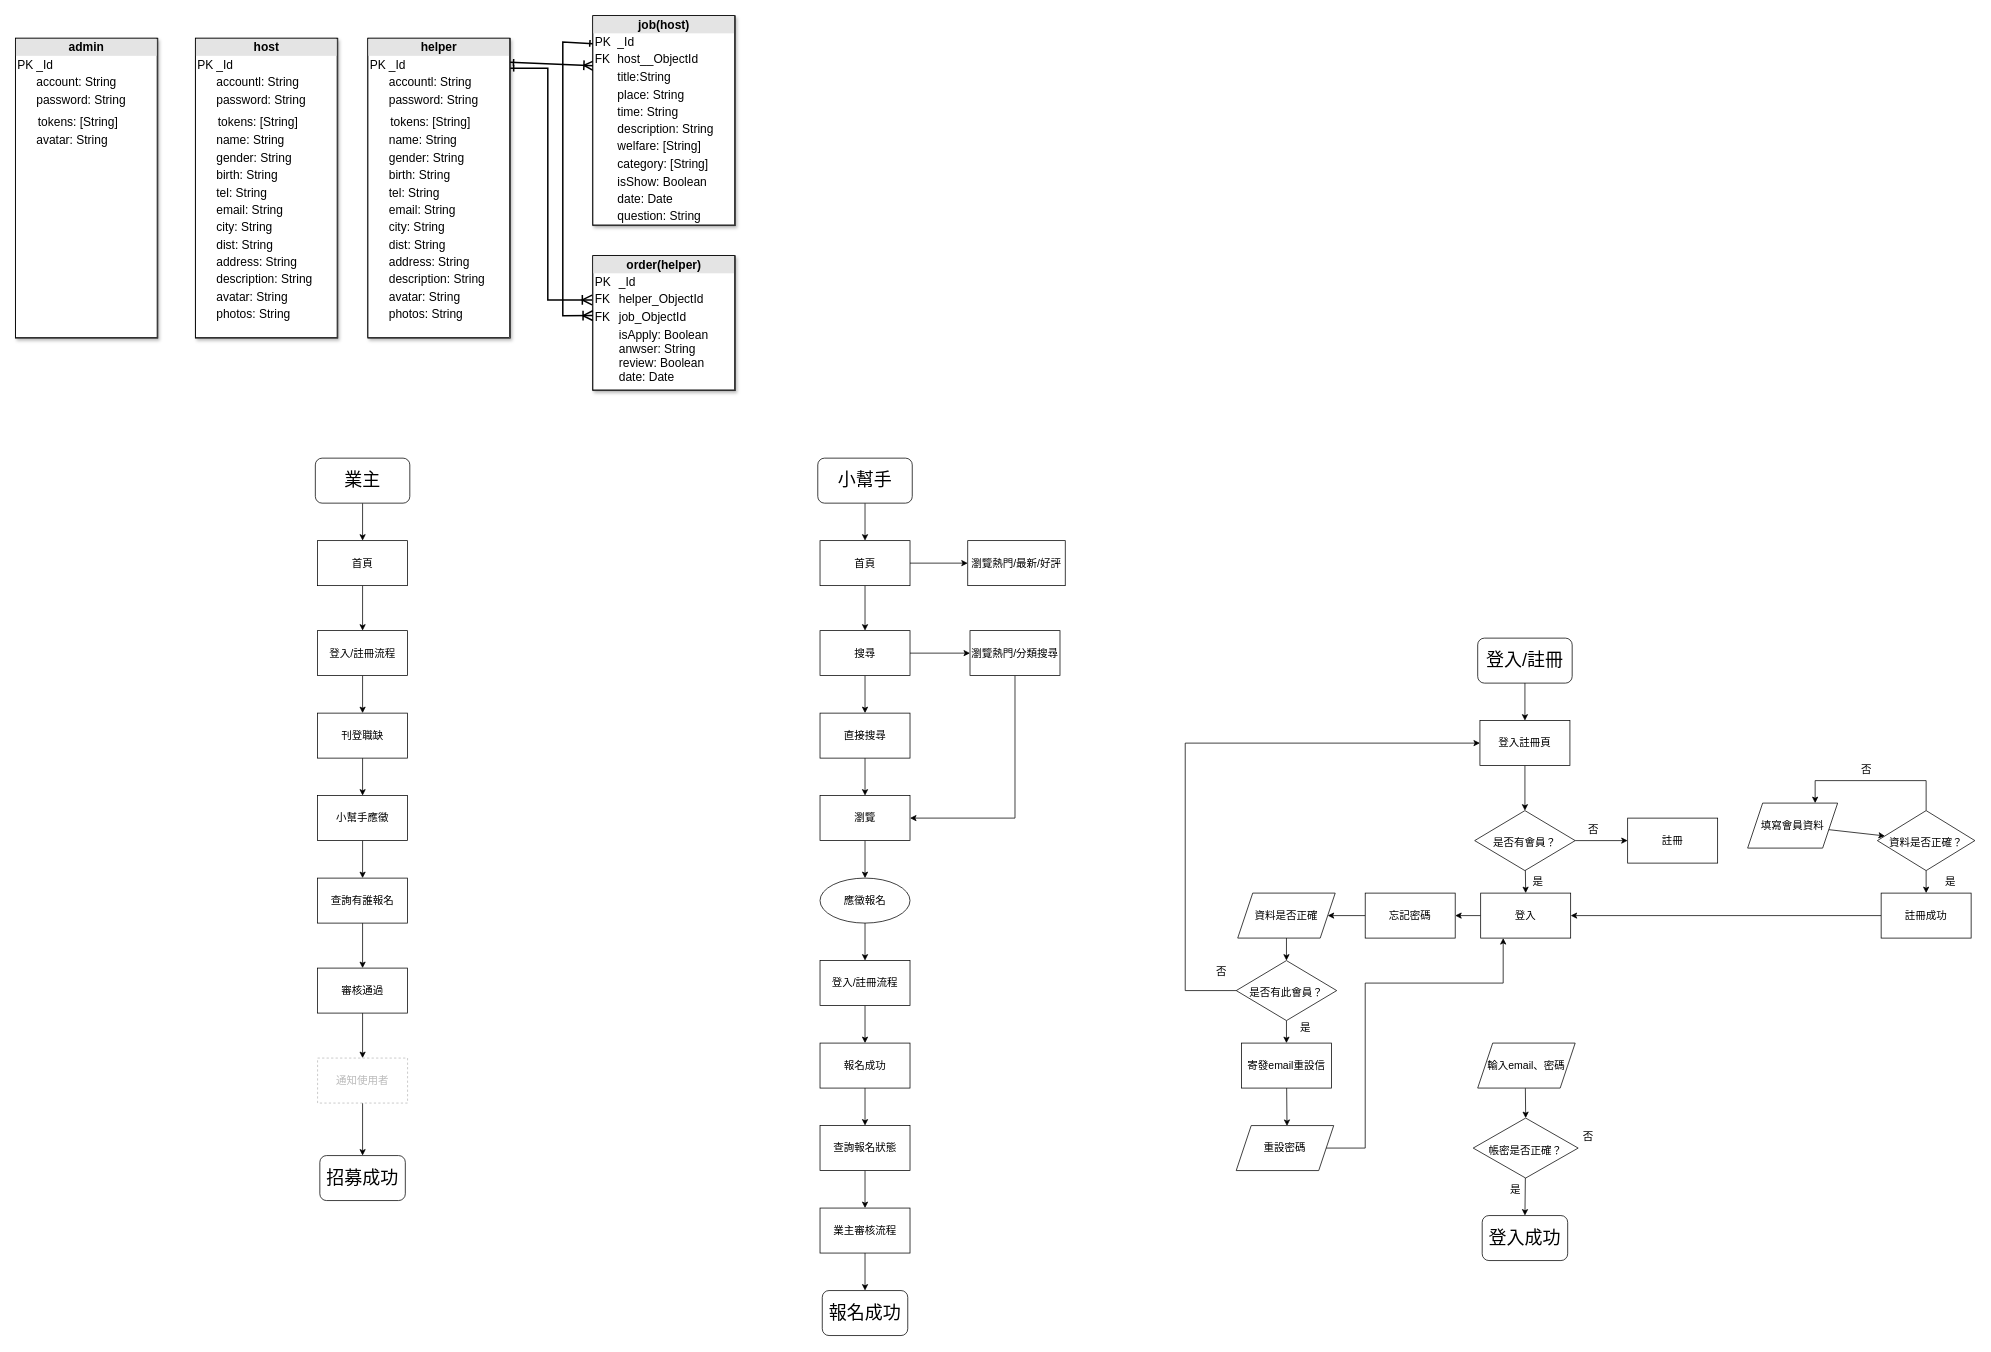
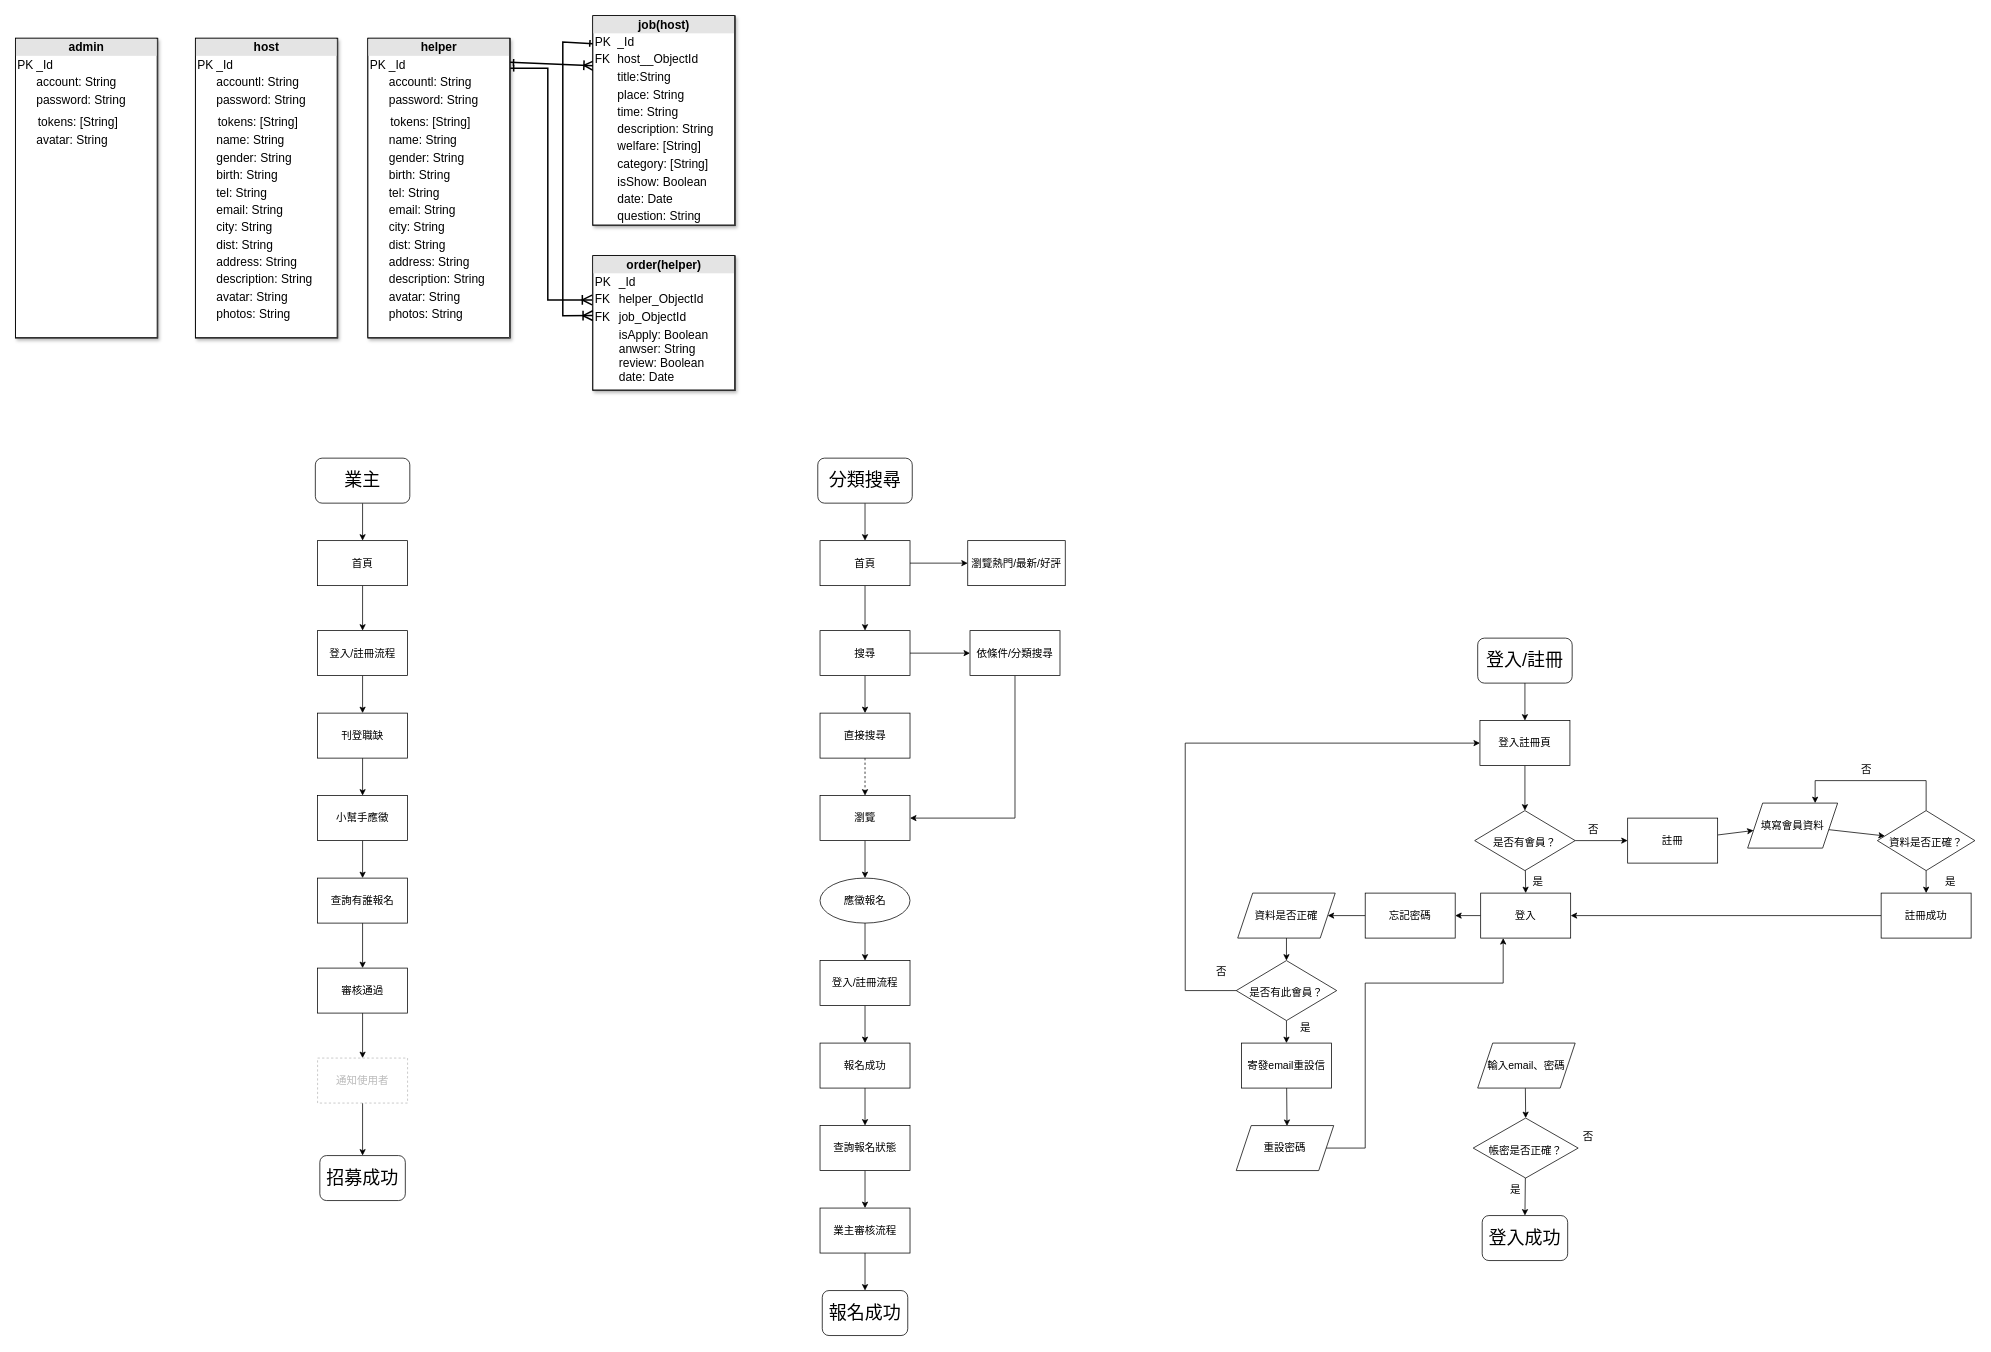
(865, 480) -> (865, 480)
(1015, 653) -> (1015, 653)
(865, 774) -> (865, 774)
none -> (1733, 833)
